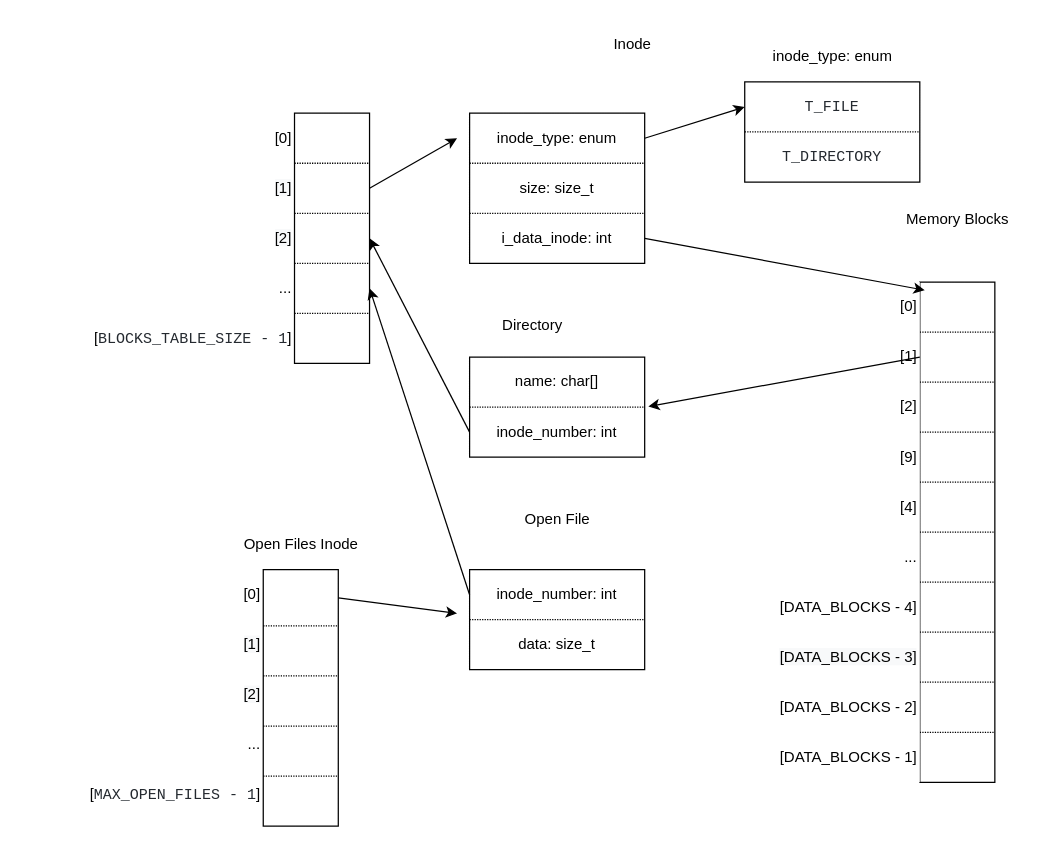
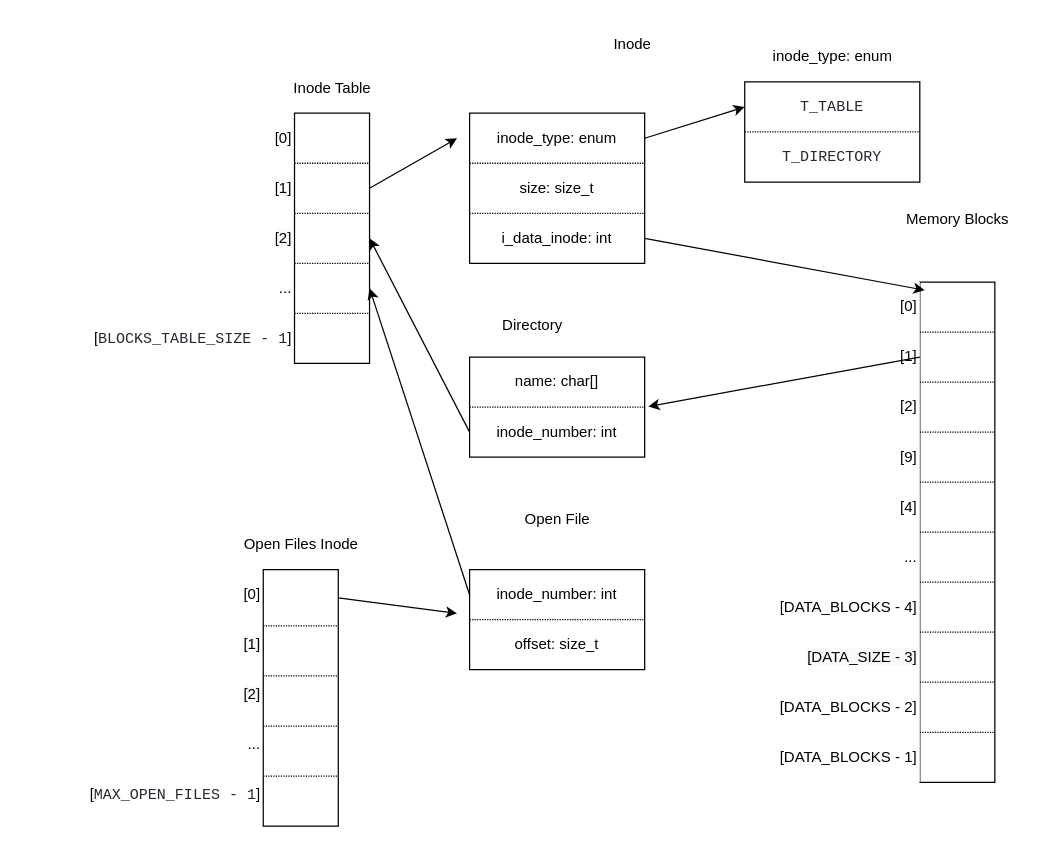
none -> (332, 88)
(832, 107) -> (832, 107)
(557, 644) -> (557, 644)
(849, 657) -> (858, 657)
